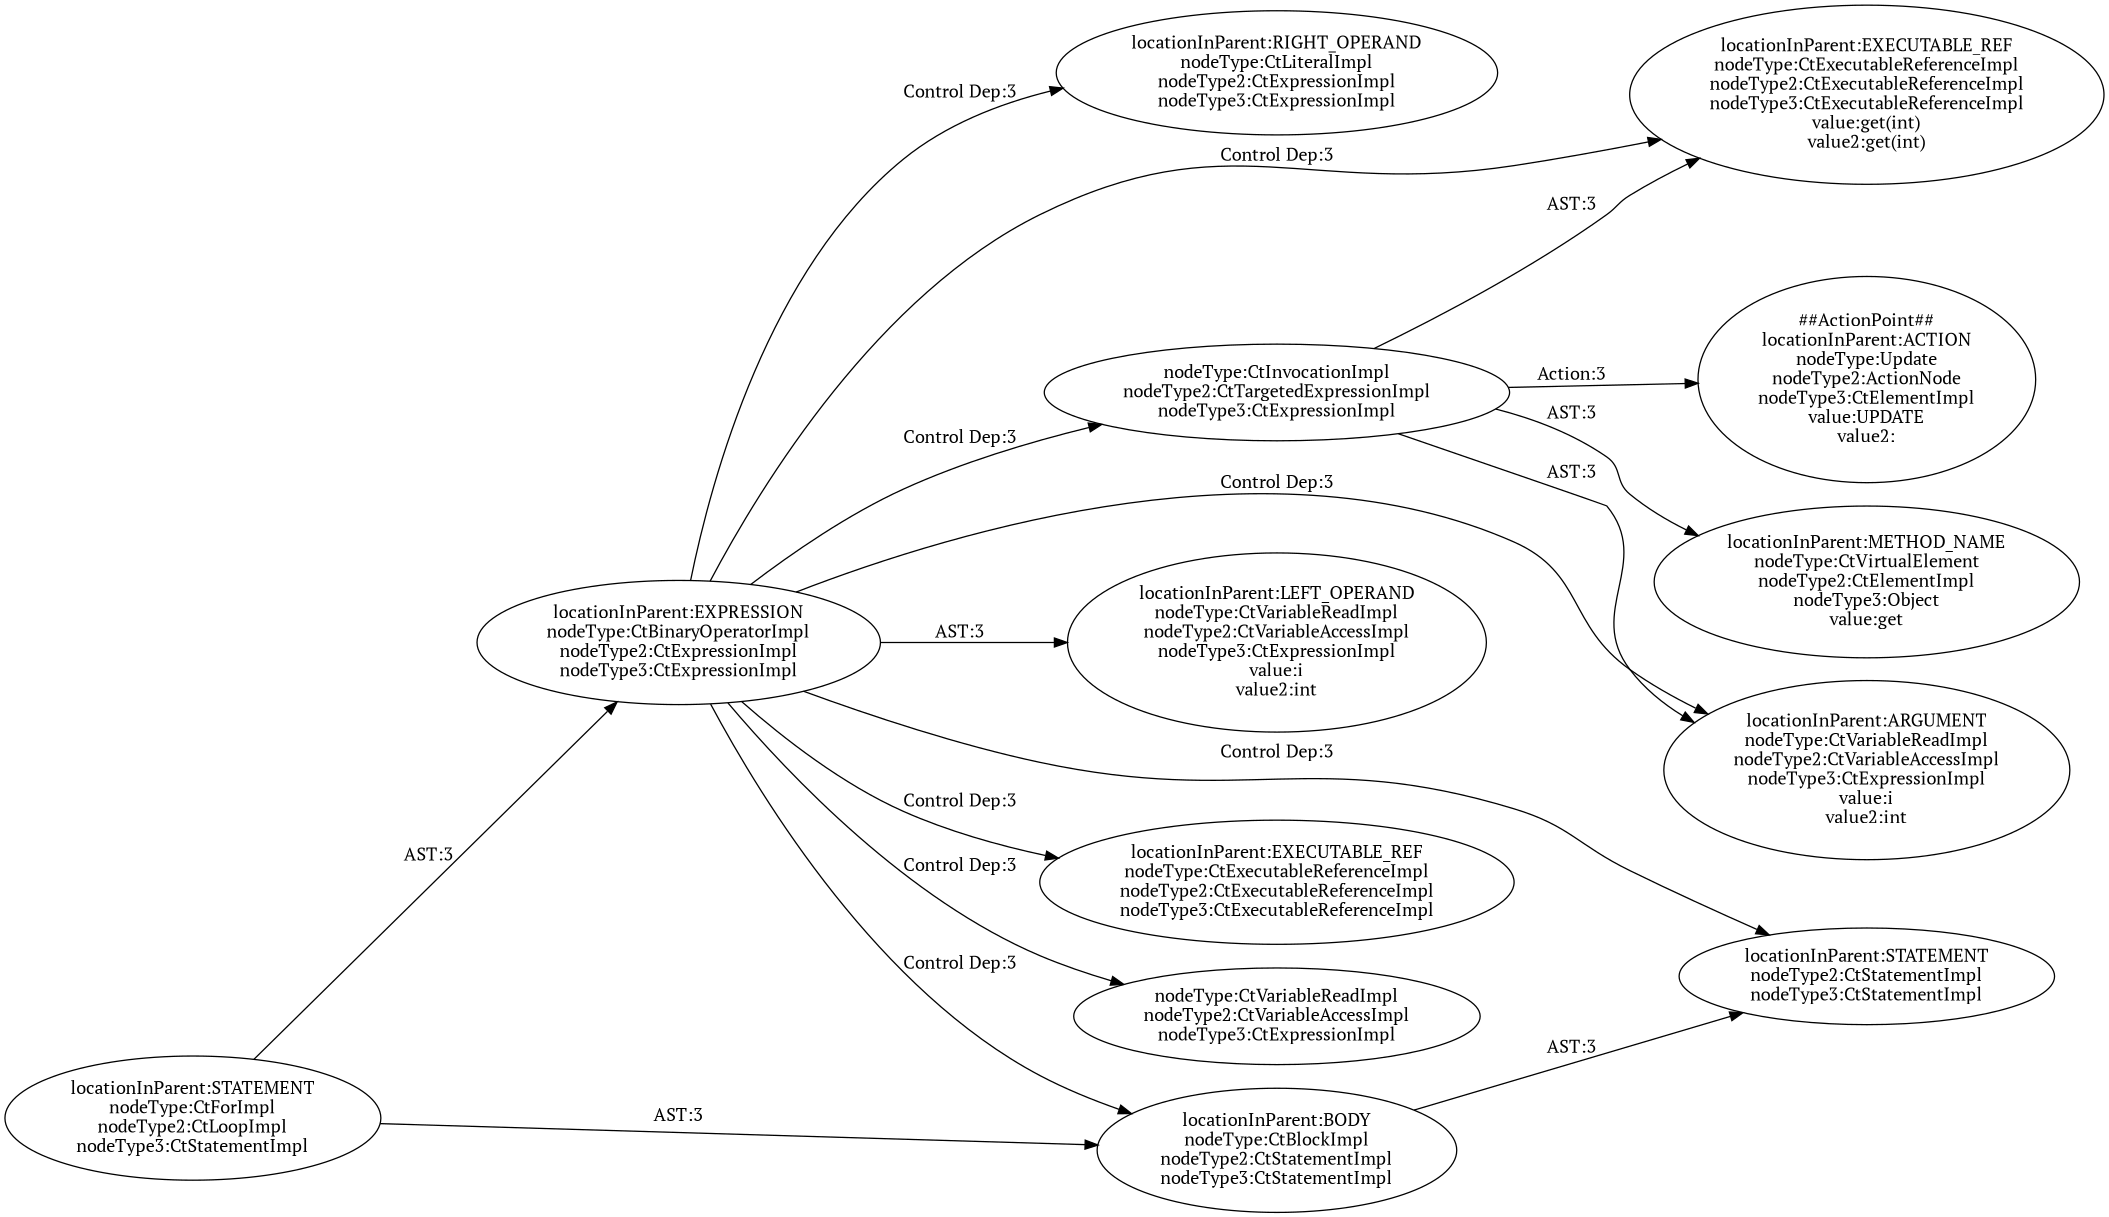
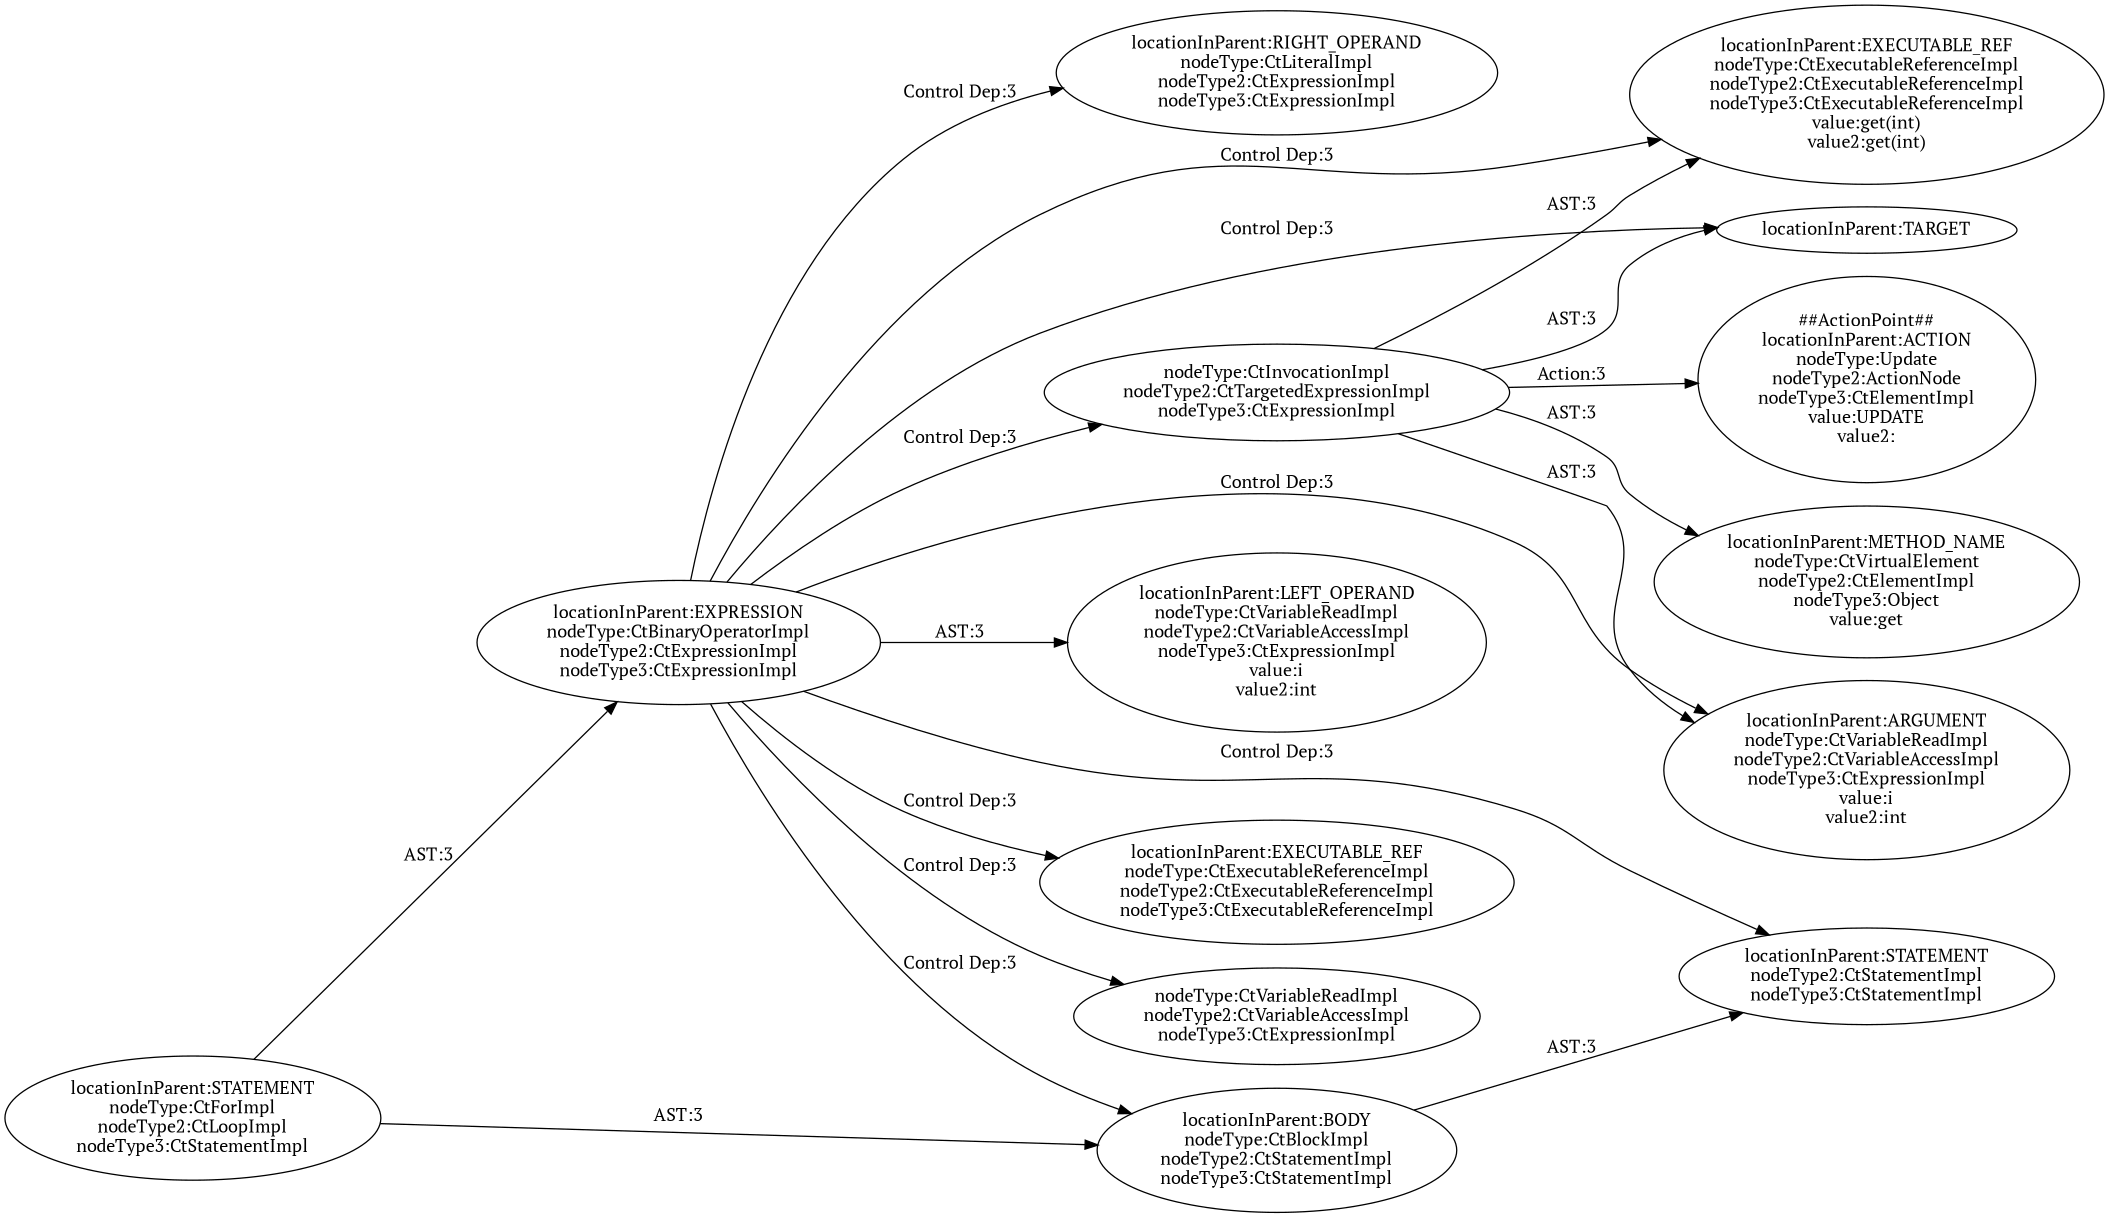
none -> (1867, 230)
